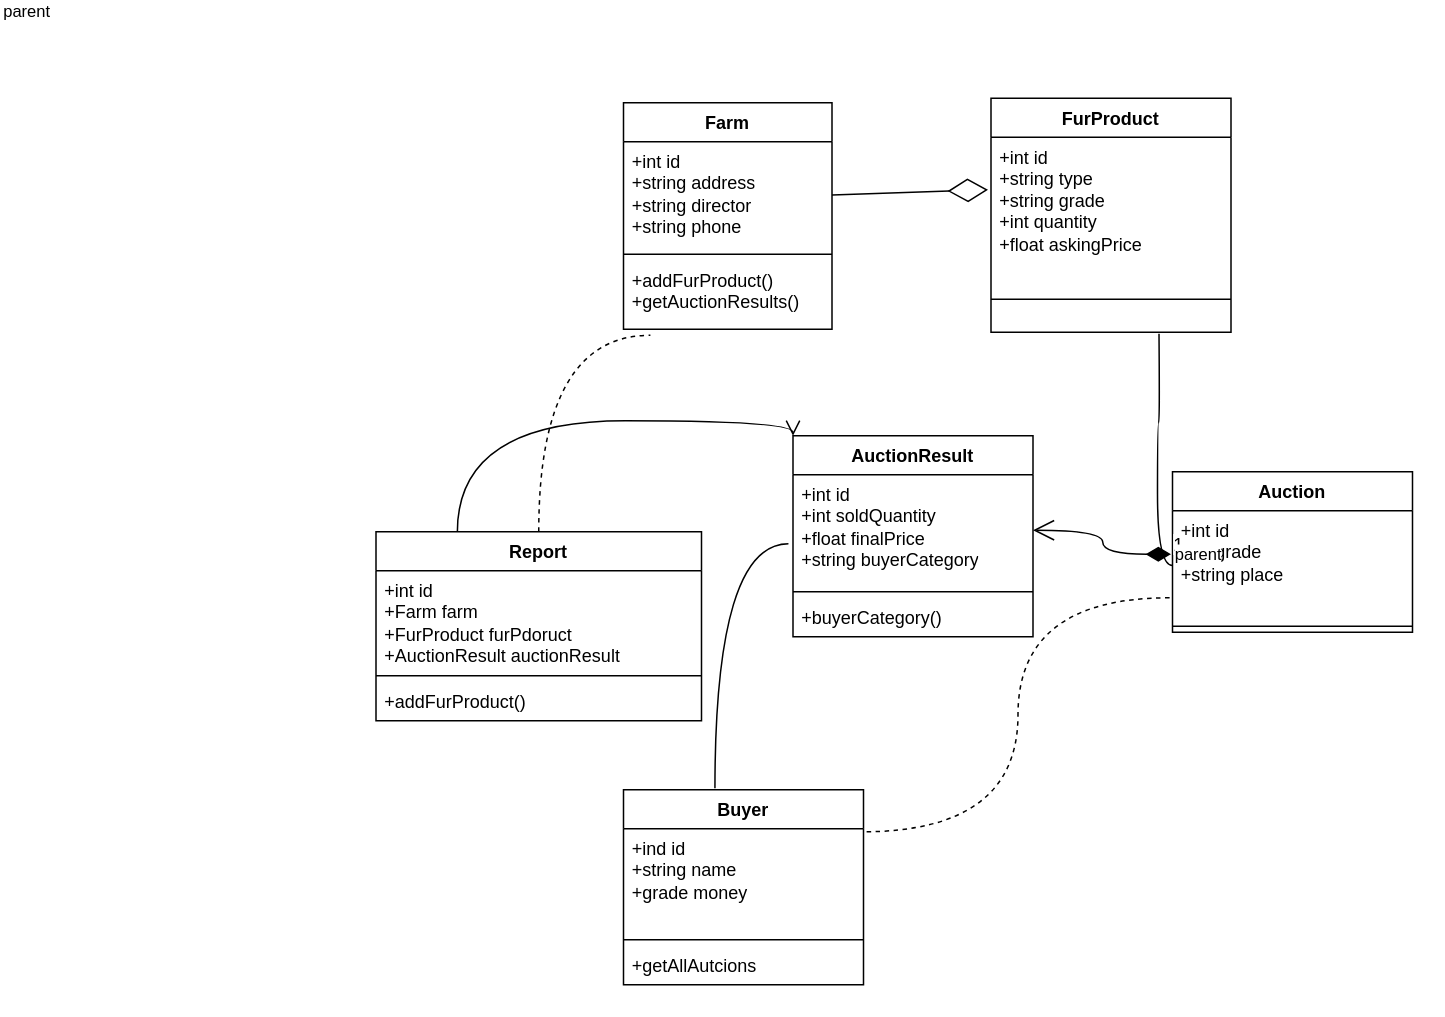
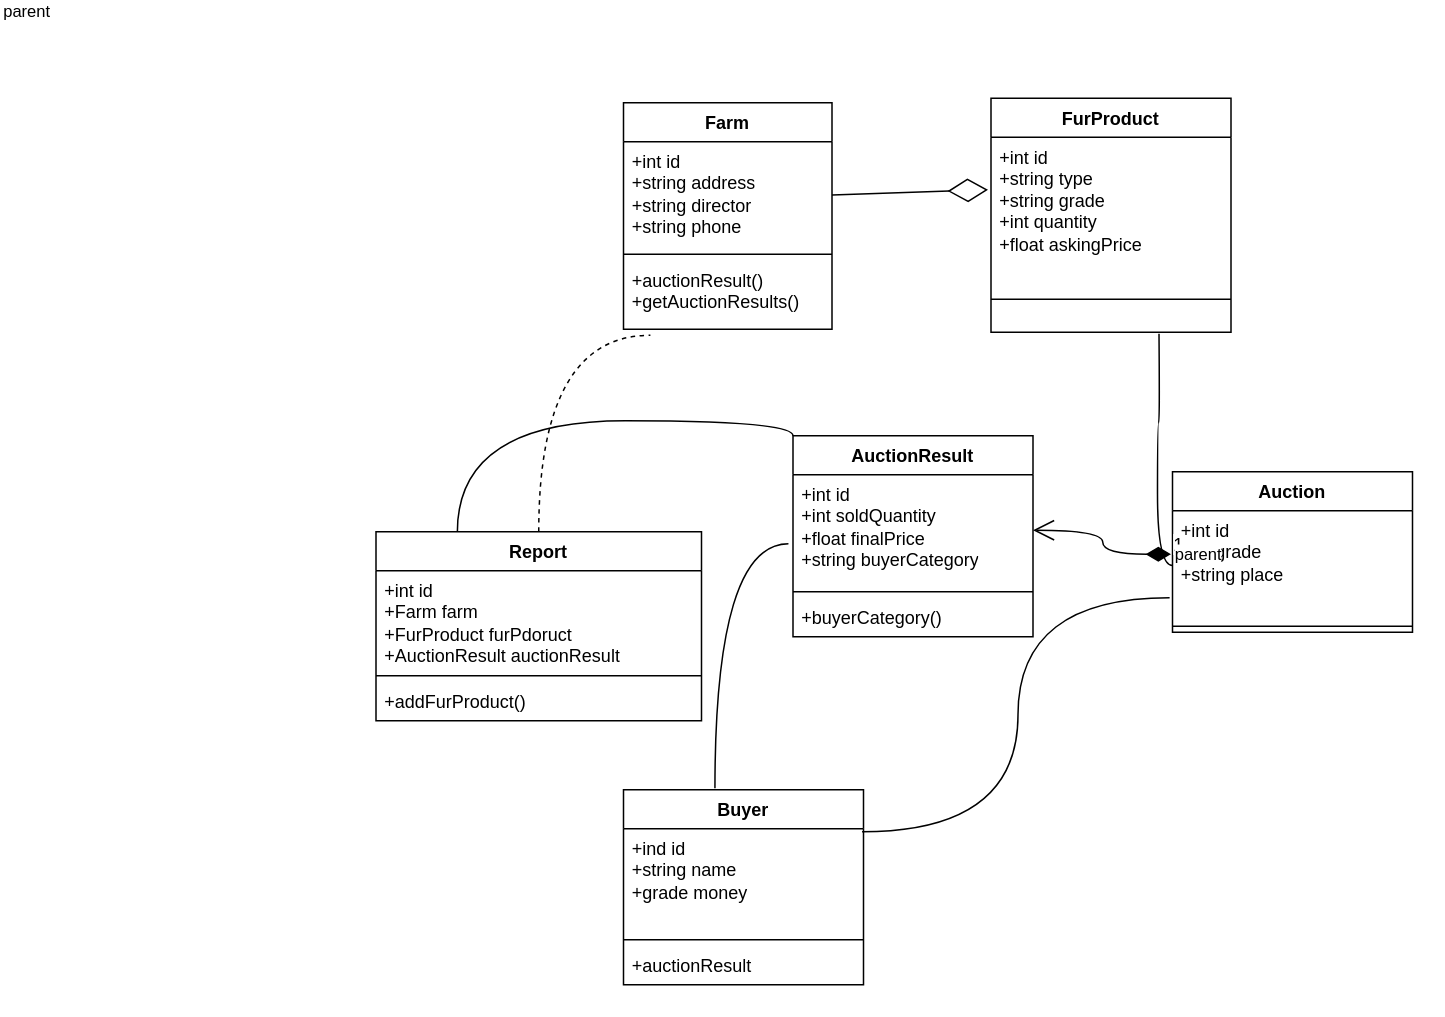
(728, 292) -> (728, 292)
(758, 424) -> (758, 425)
(1018, 717) -> (1018, 717)
(701, 967) -> (698, 967)
